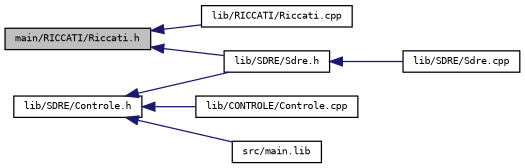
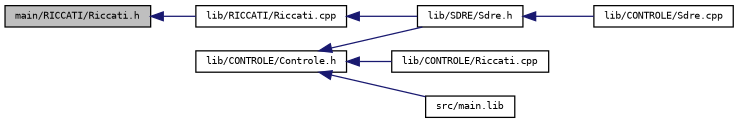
(194, 52) -> (388, 16)
(461, 62) -> (664, 16)
(78, 107) -> (271, 62)
(277, 107) -> (470, 62)
